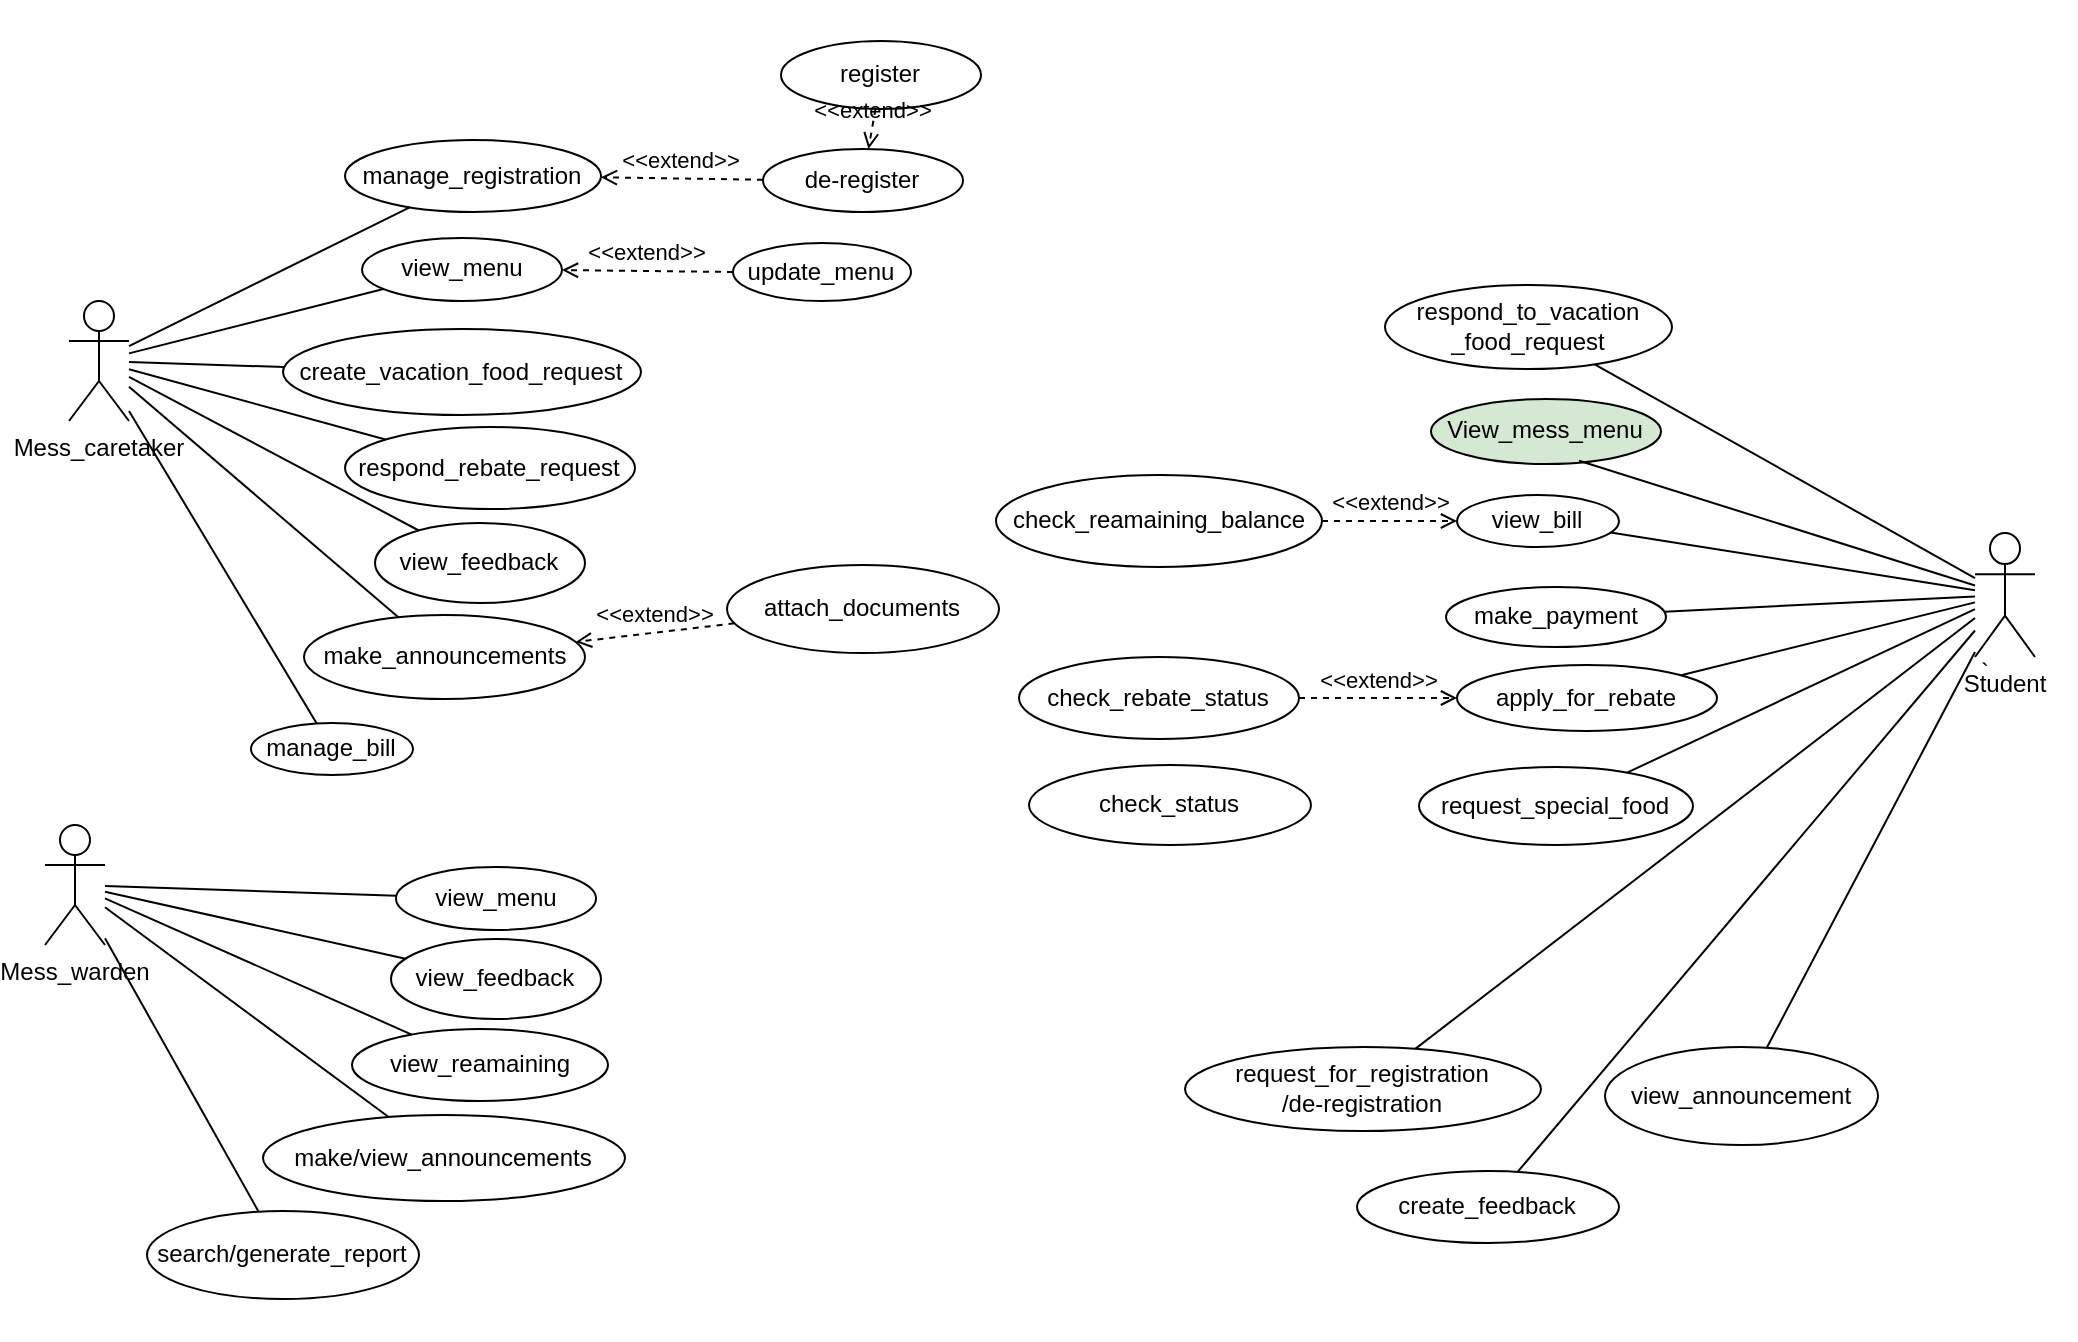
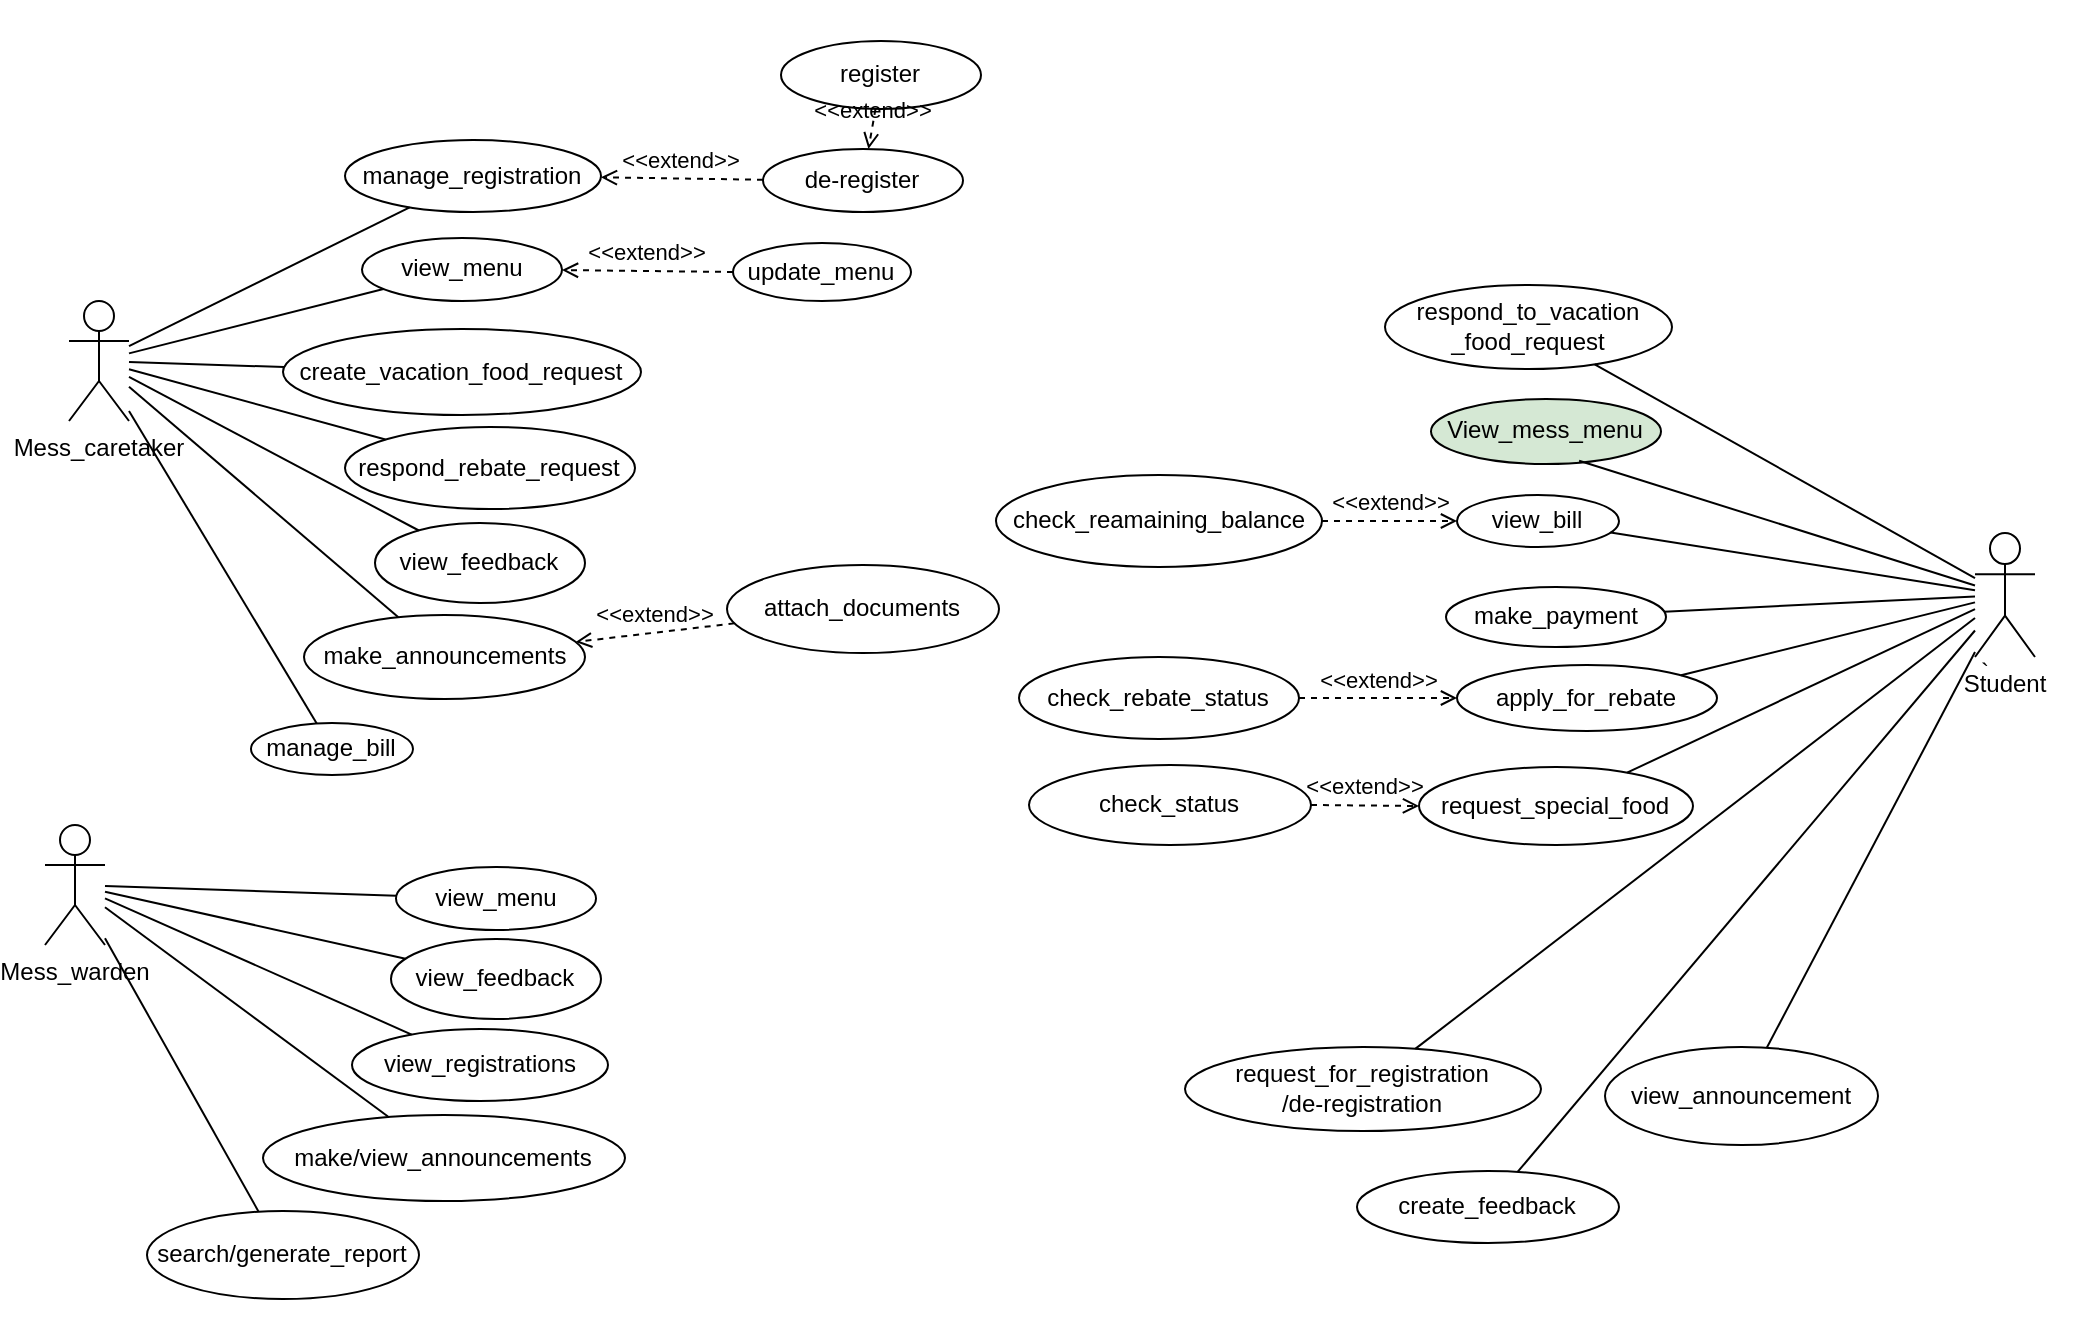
none -> (1362, 805)
(481, 1065) -> (481, 1065)
